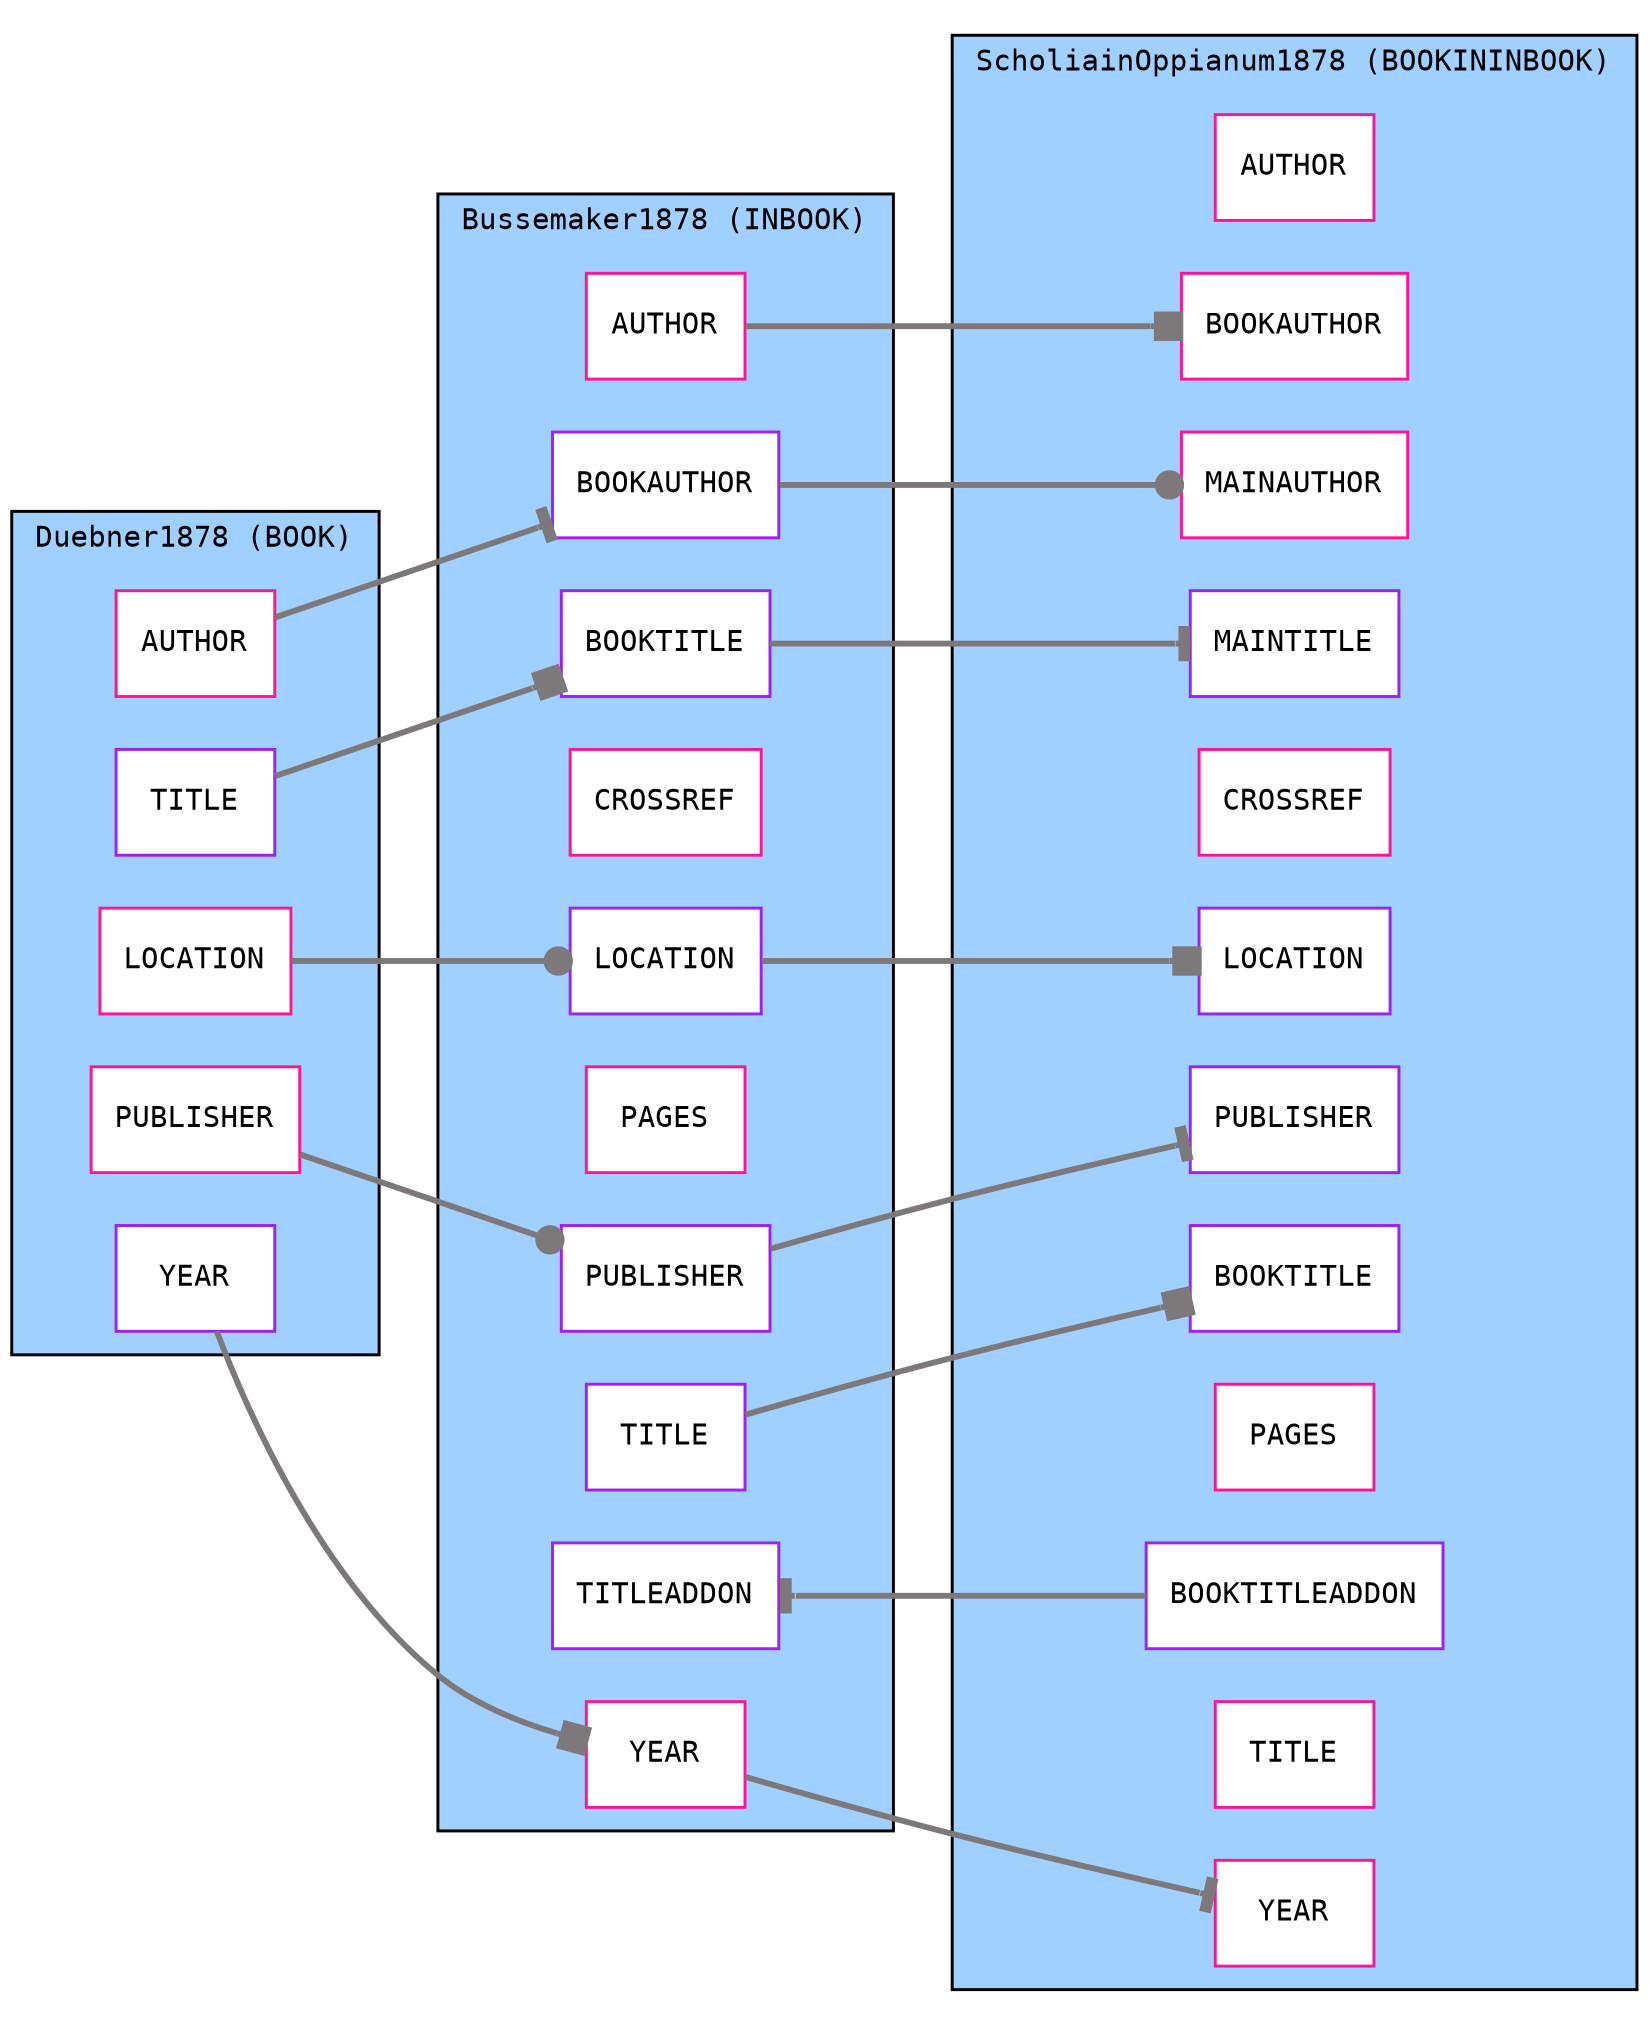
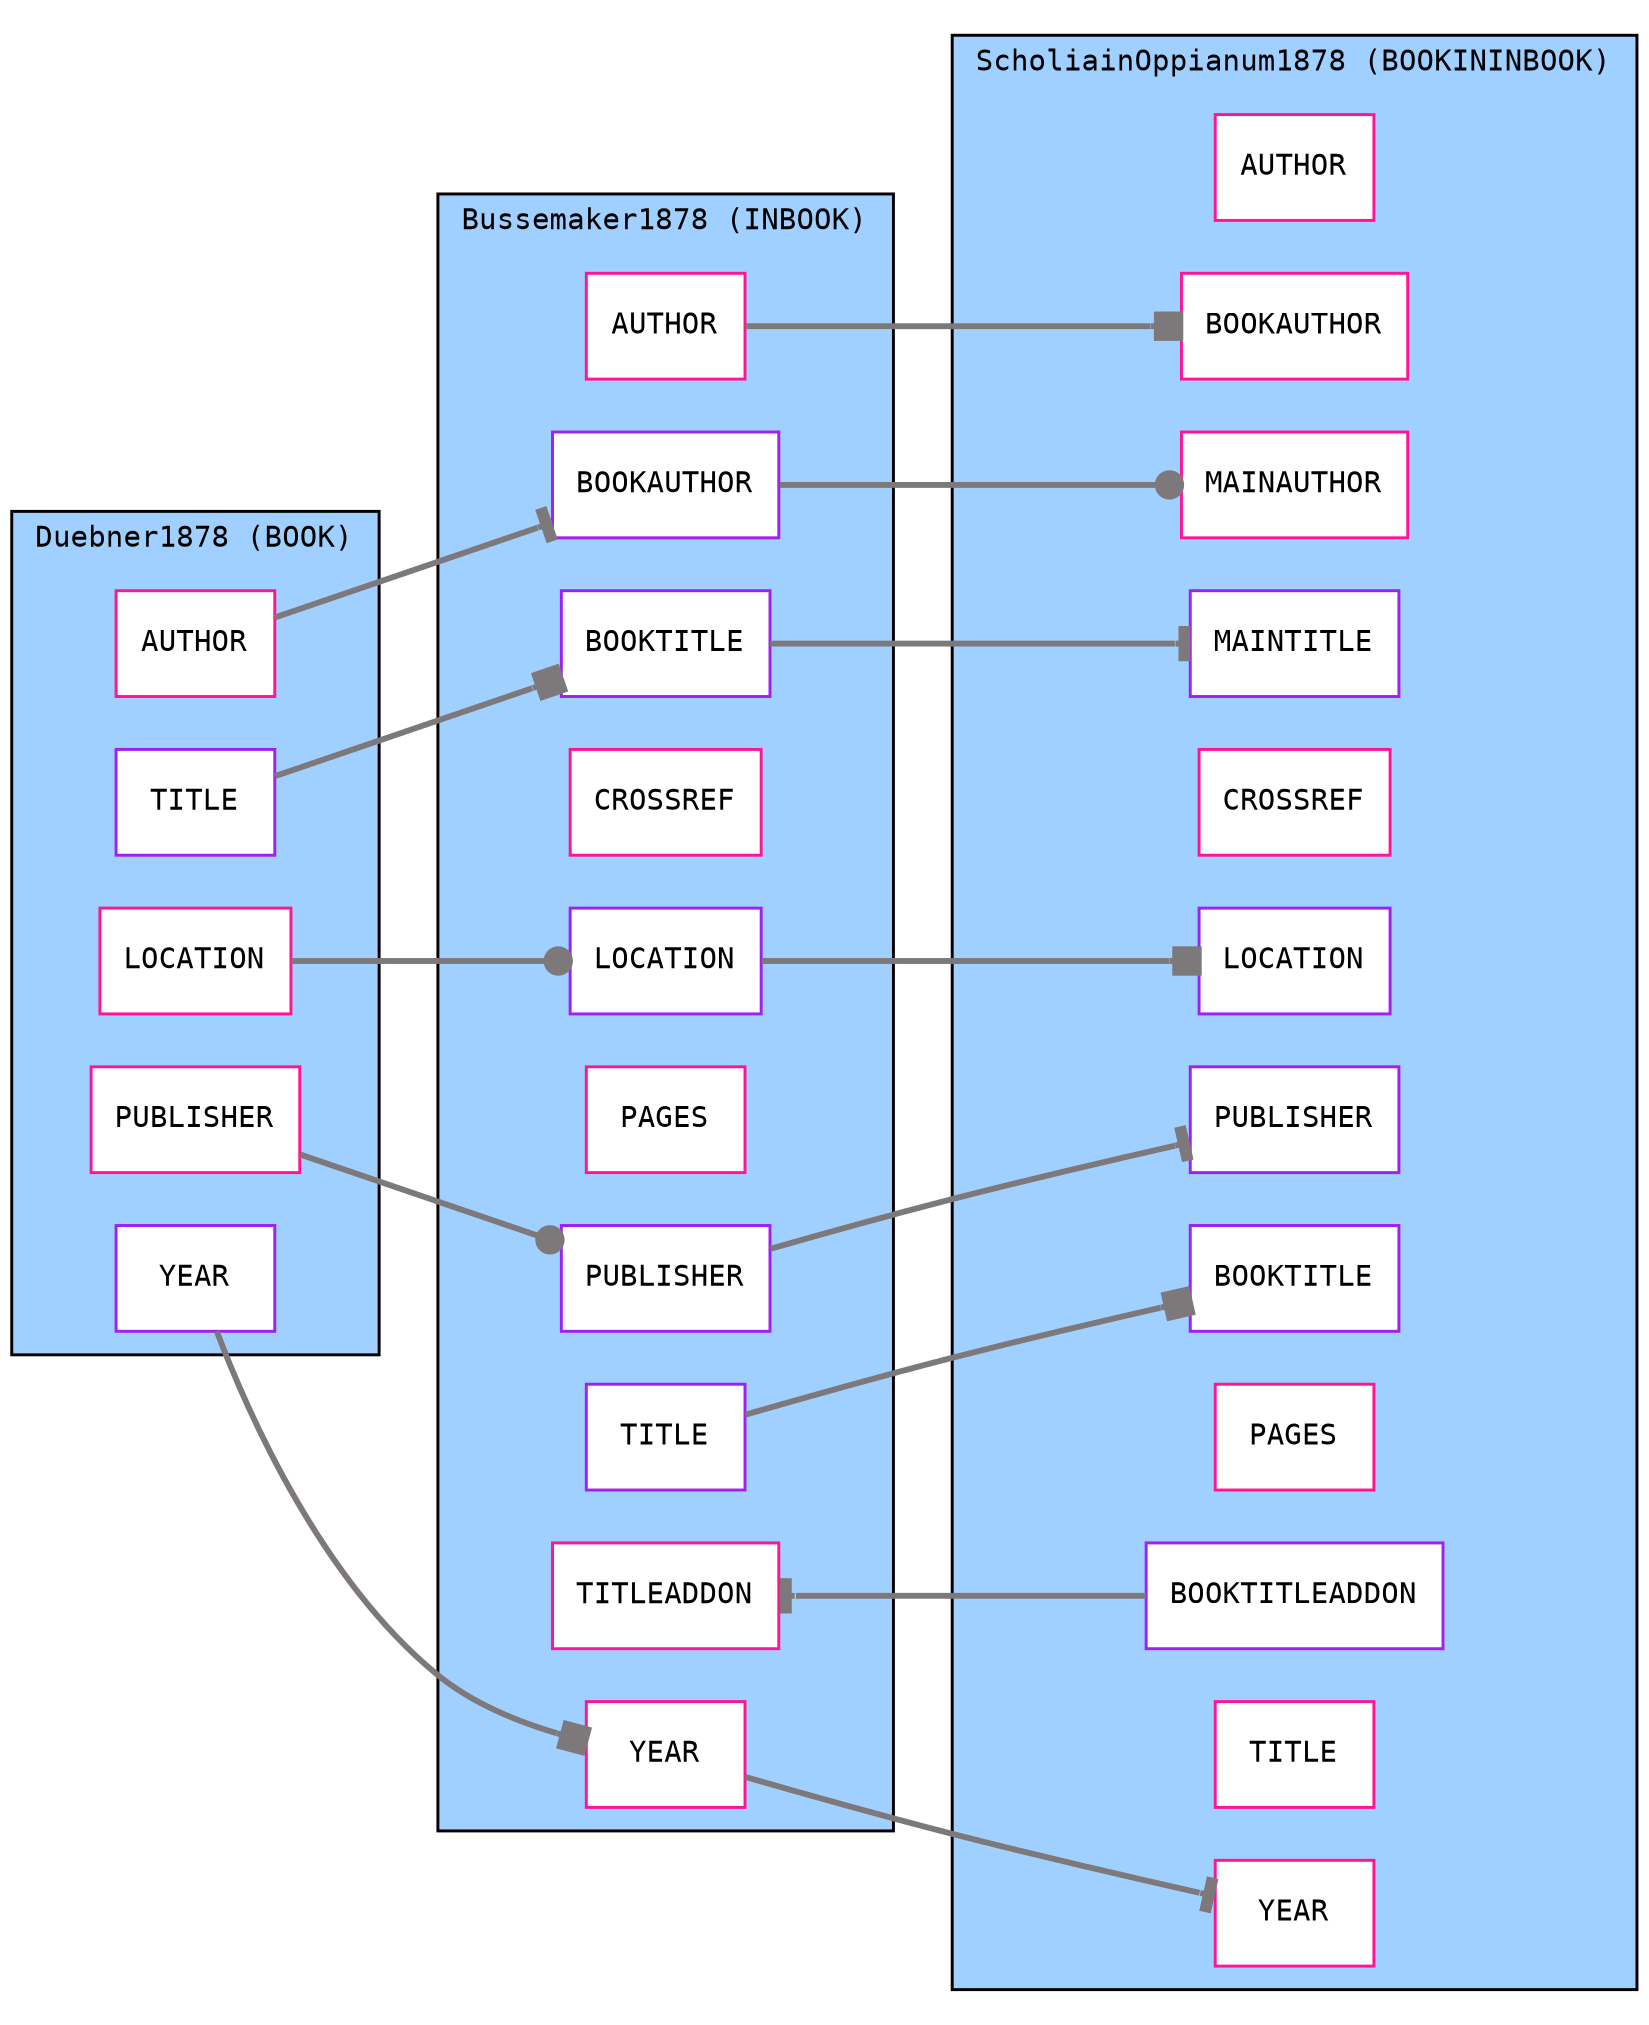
(666, 1596) -> (666, 1596)
